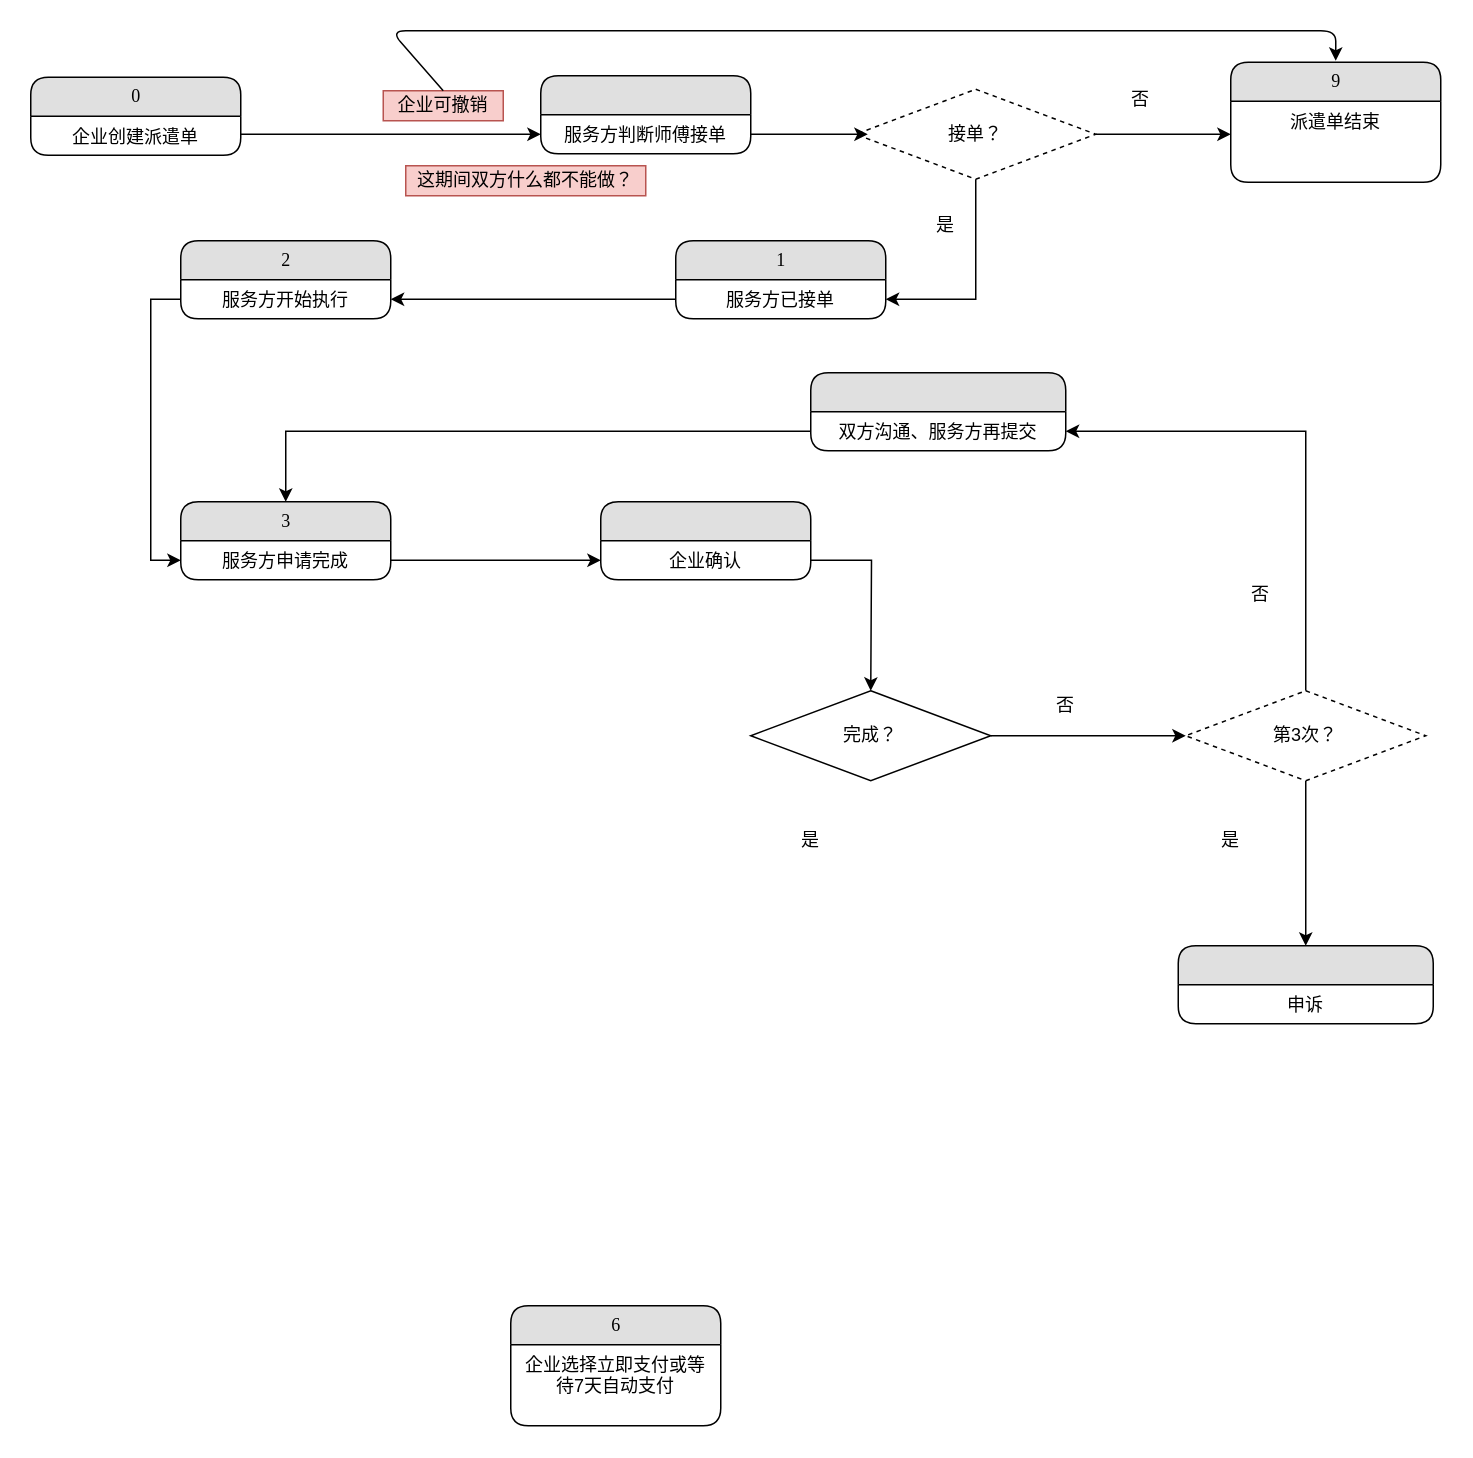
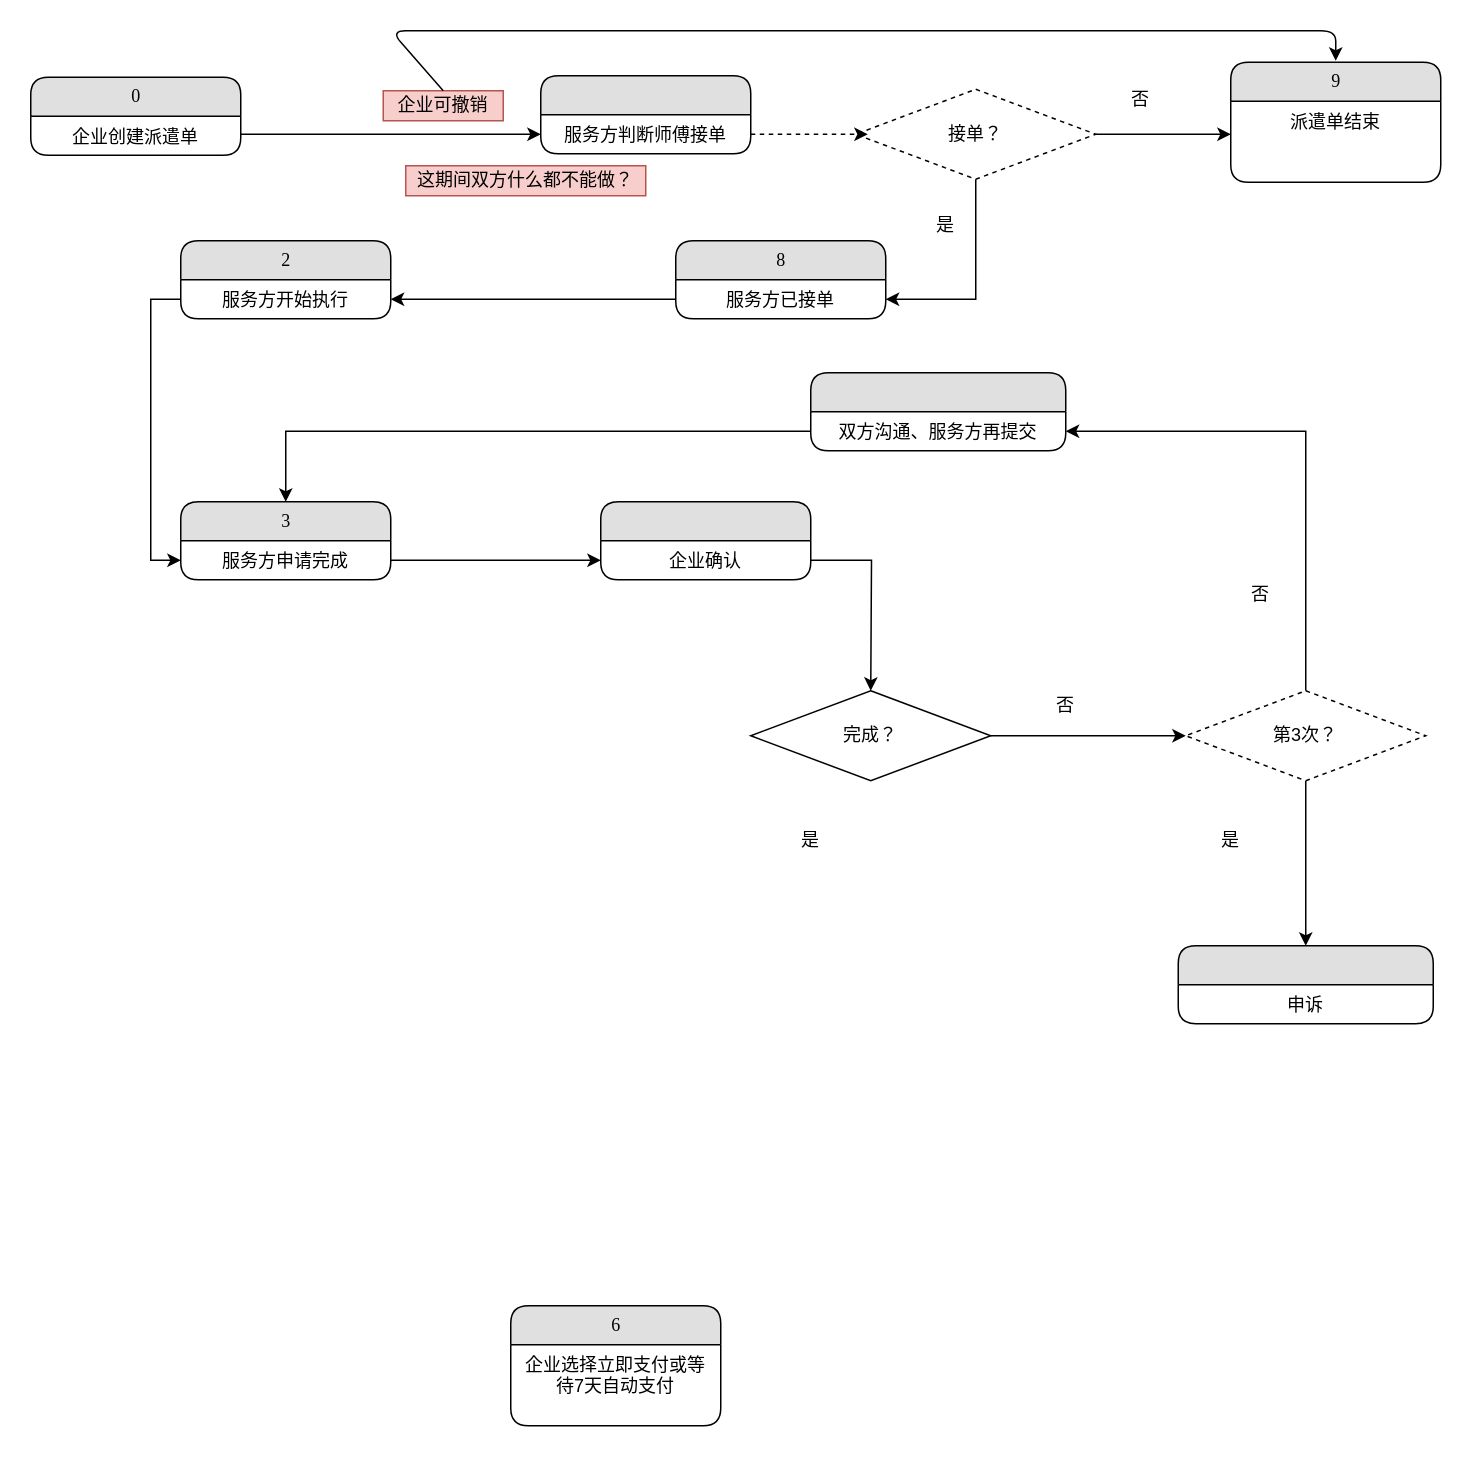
(805, 134) -> (805, 134)
(782, 260) -> (782, 260)
